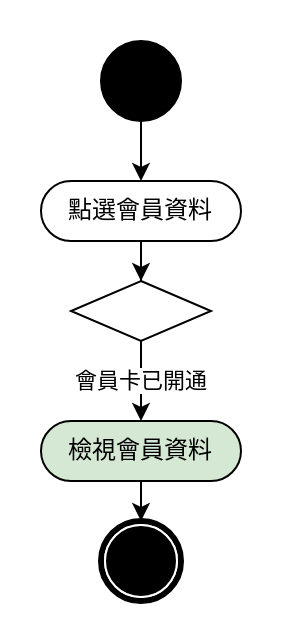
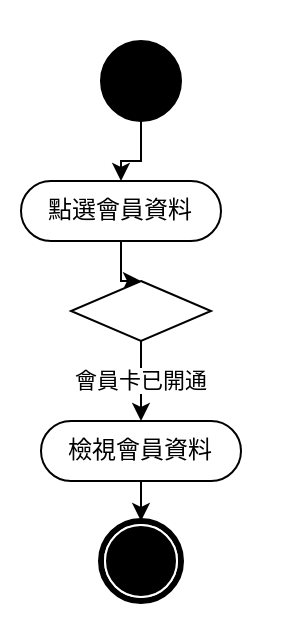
(141, 211) -> (121, 211)
(141, 451) -> (141, 451)
